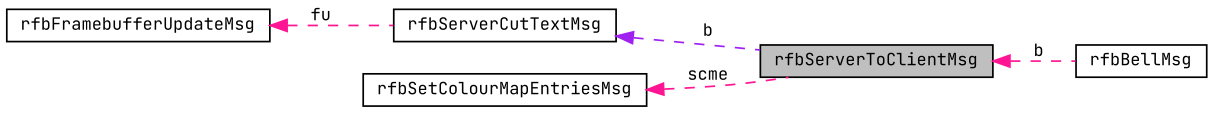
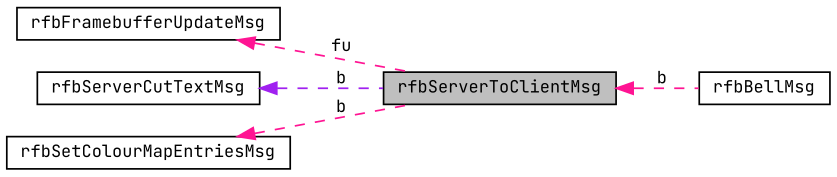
(340, 25) -> (333, 58)
(703, 76) -> (337, 108)
